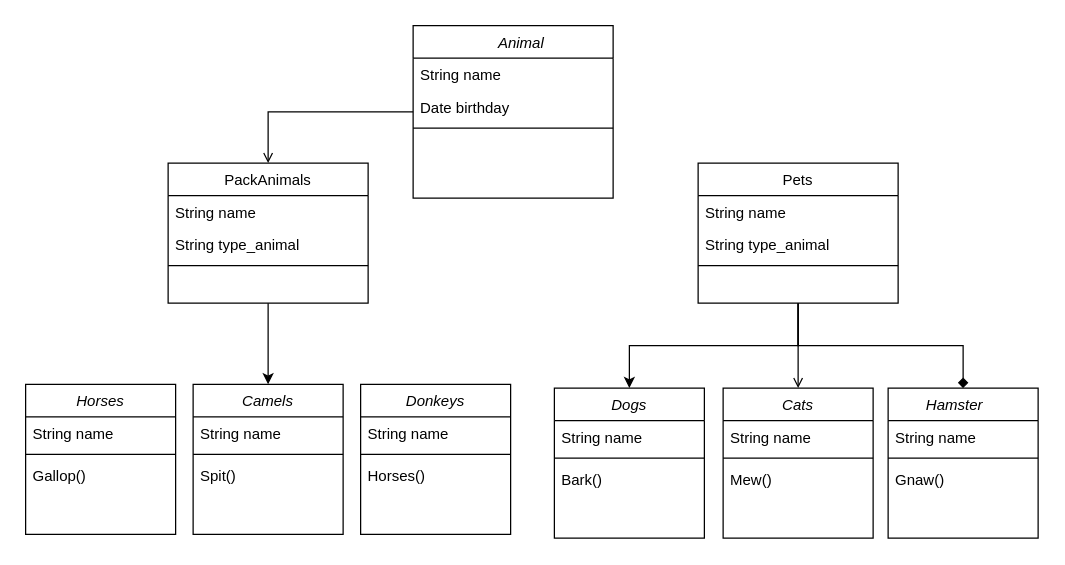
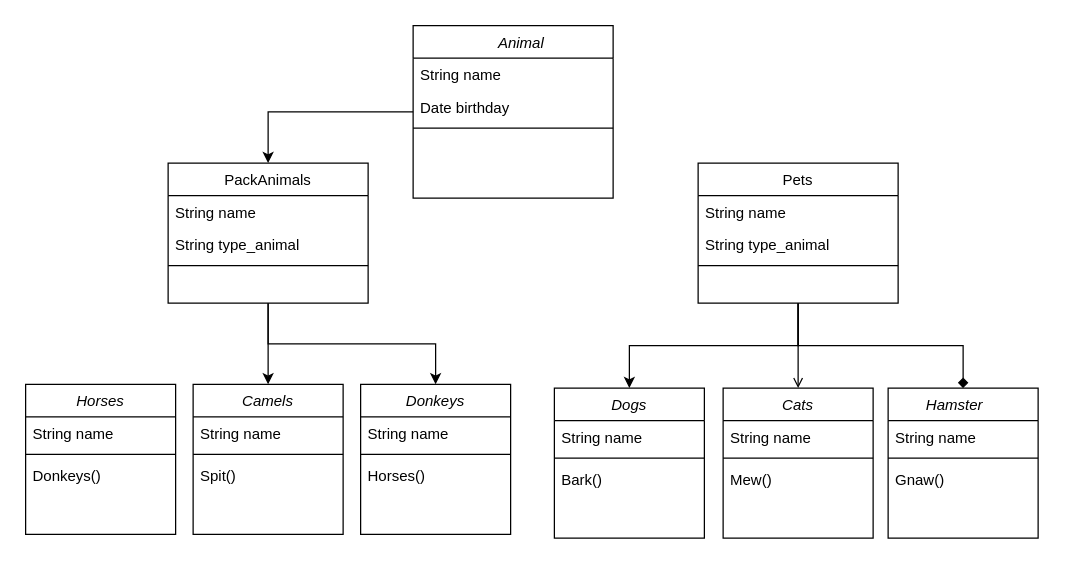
(268, 155) -> (268, 153)
none -> (369, 344)
(62, 476) -> (70, 476)
